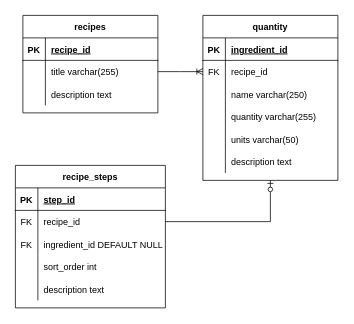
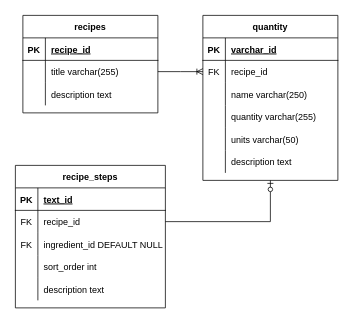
(260, 50) -> (255, 50)
(60, 200) -> (60, 200)
